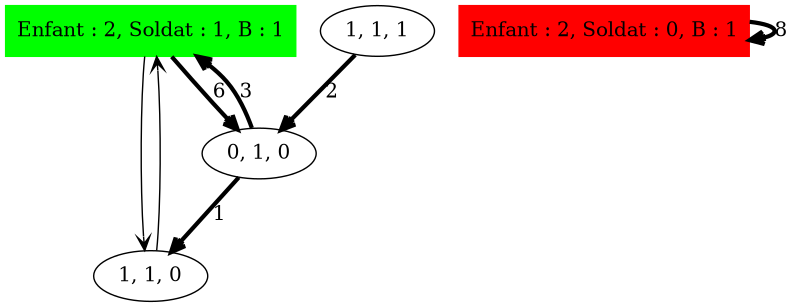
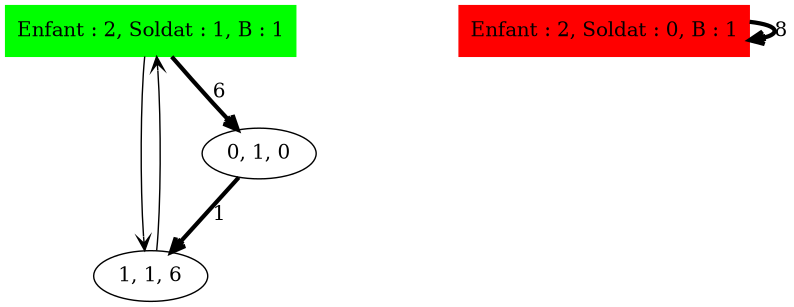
(377, 31) -> none
(235, 93) -> none
(151, 276) -> (151, 276)
